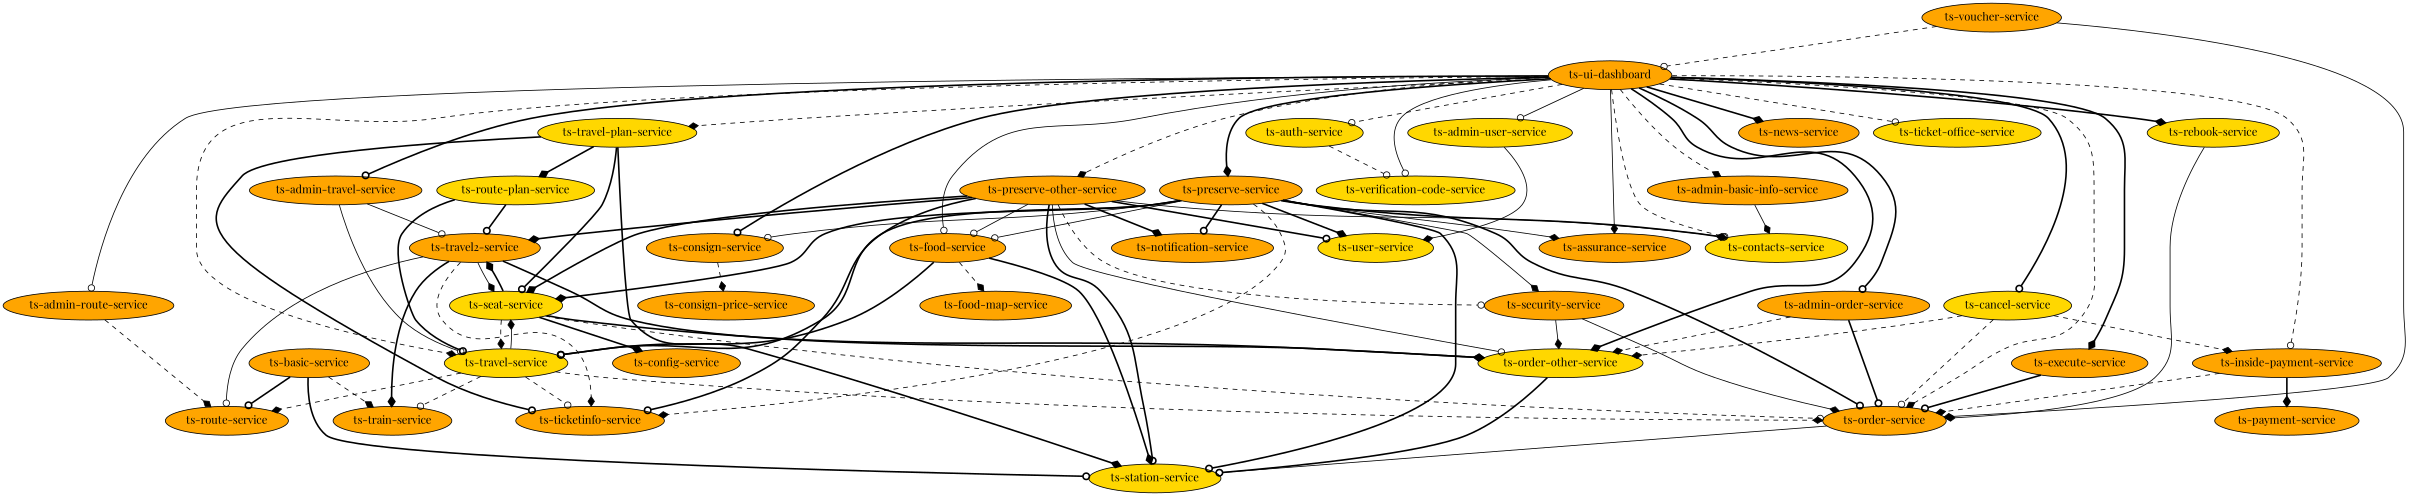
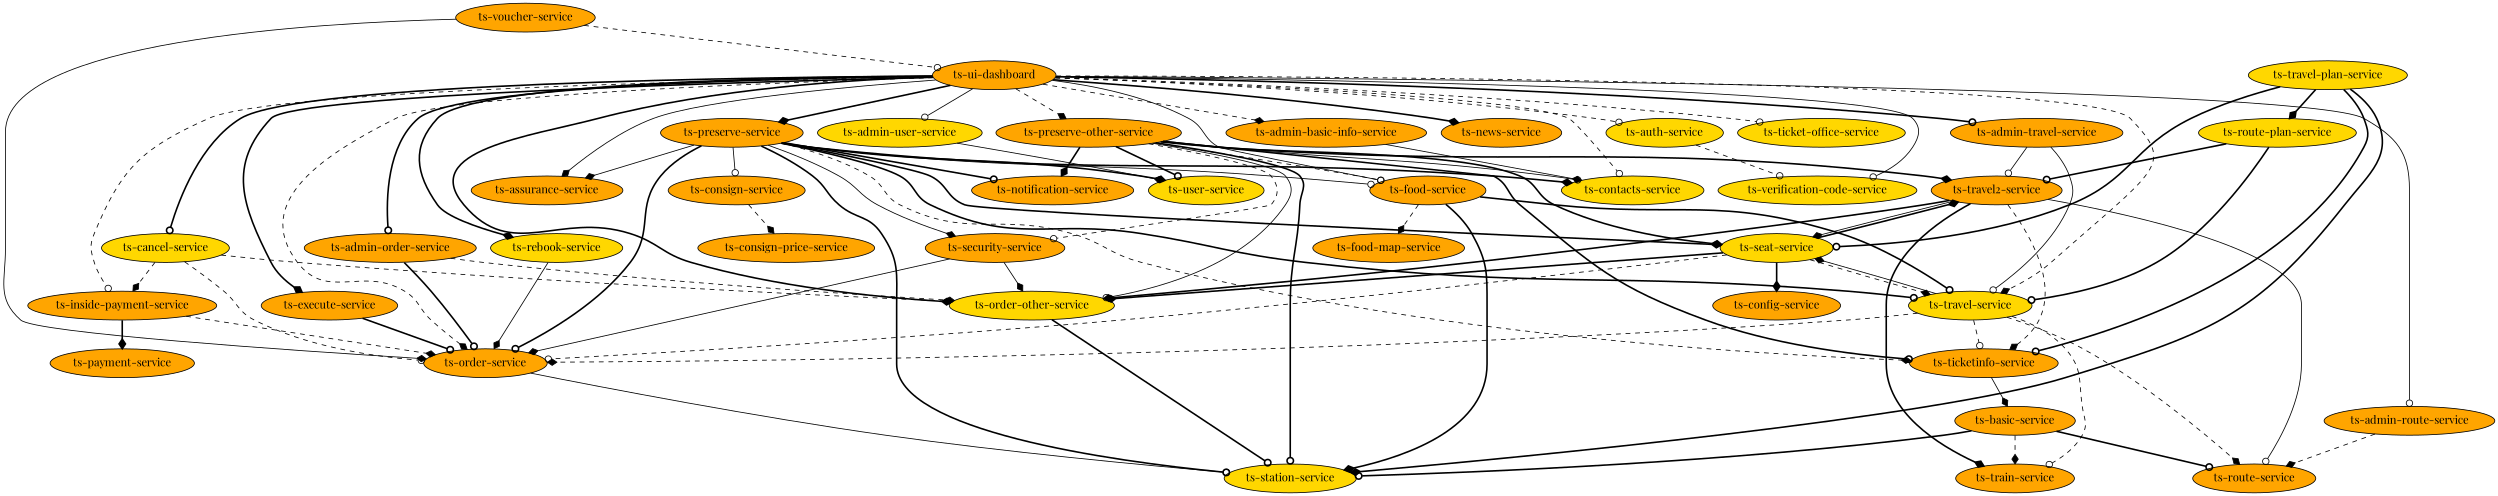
(1018, 106) -> none
(1007, 113) -> none
(992, 223) -> (1266, 161)
none -> (1997, 388)
